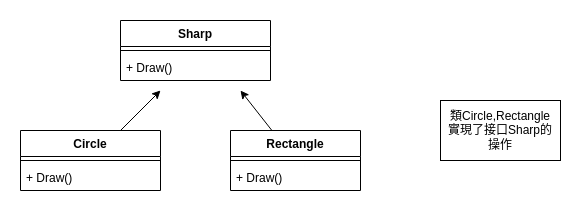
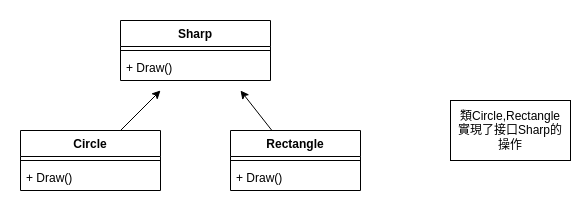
(501, 131) -> (511, 131)
